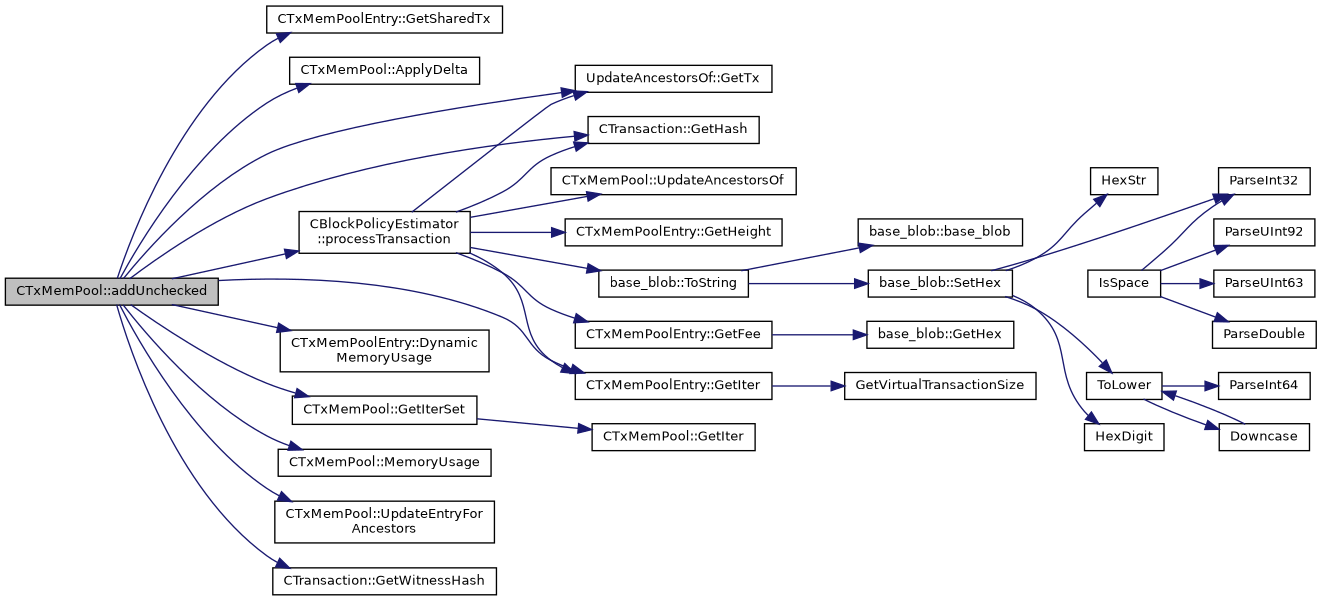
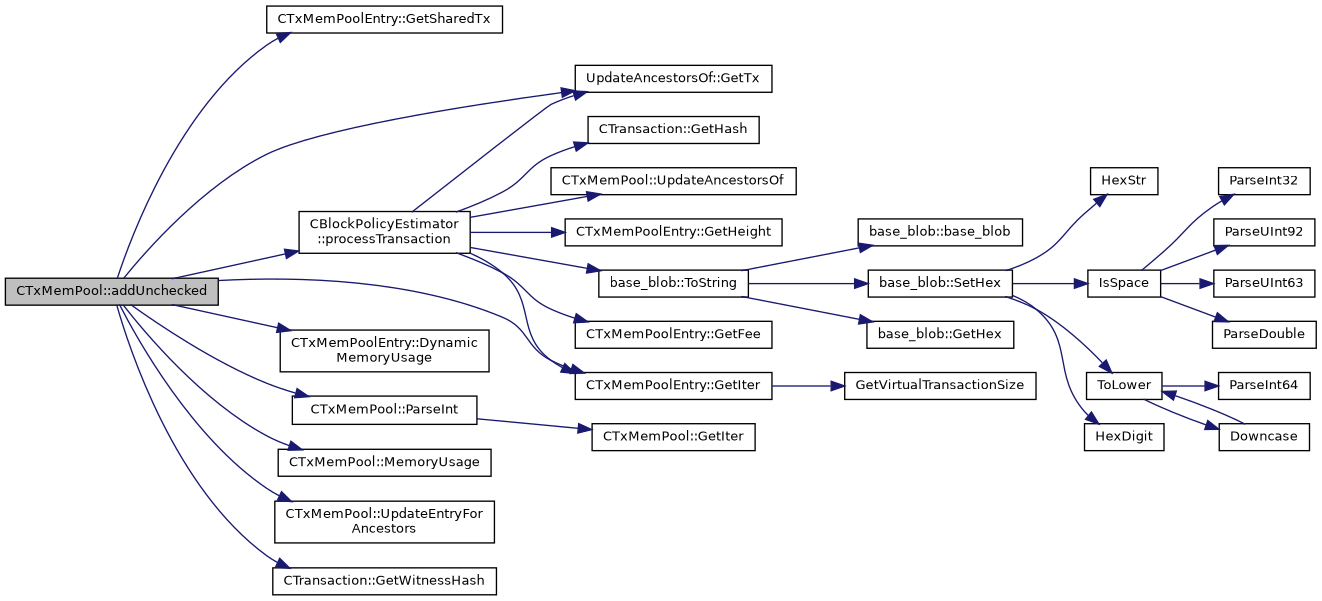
(385, 71) -> none
(341, 176) -> none
(1103, 237) -> (1043, 284)
(813, 335) -> (800, 308)
(385, 410) -> (385, 410)
